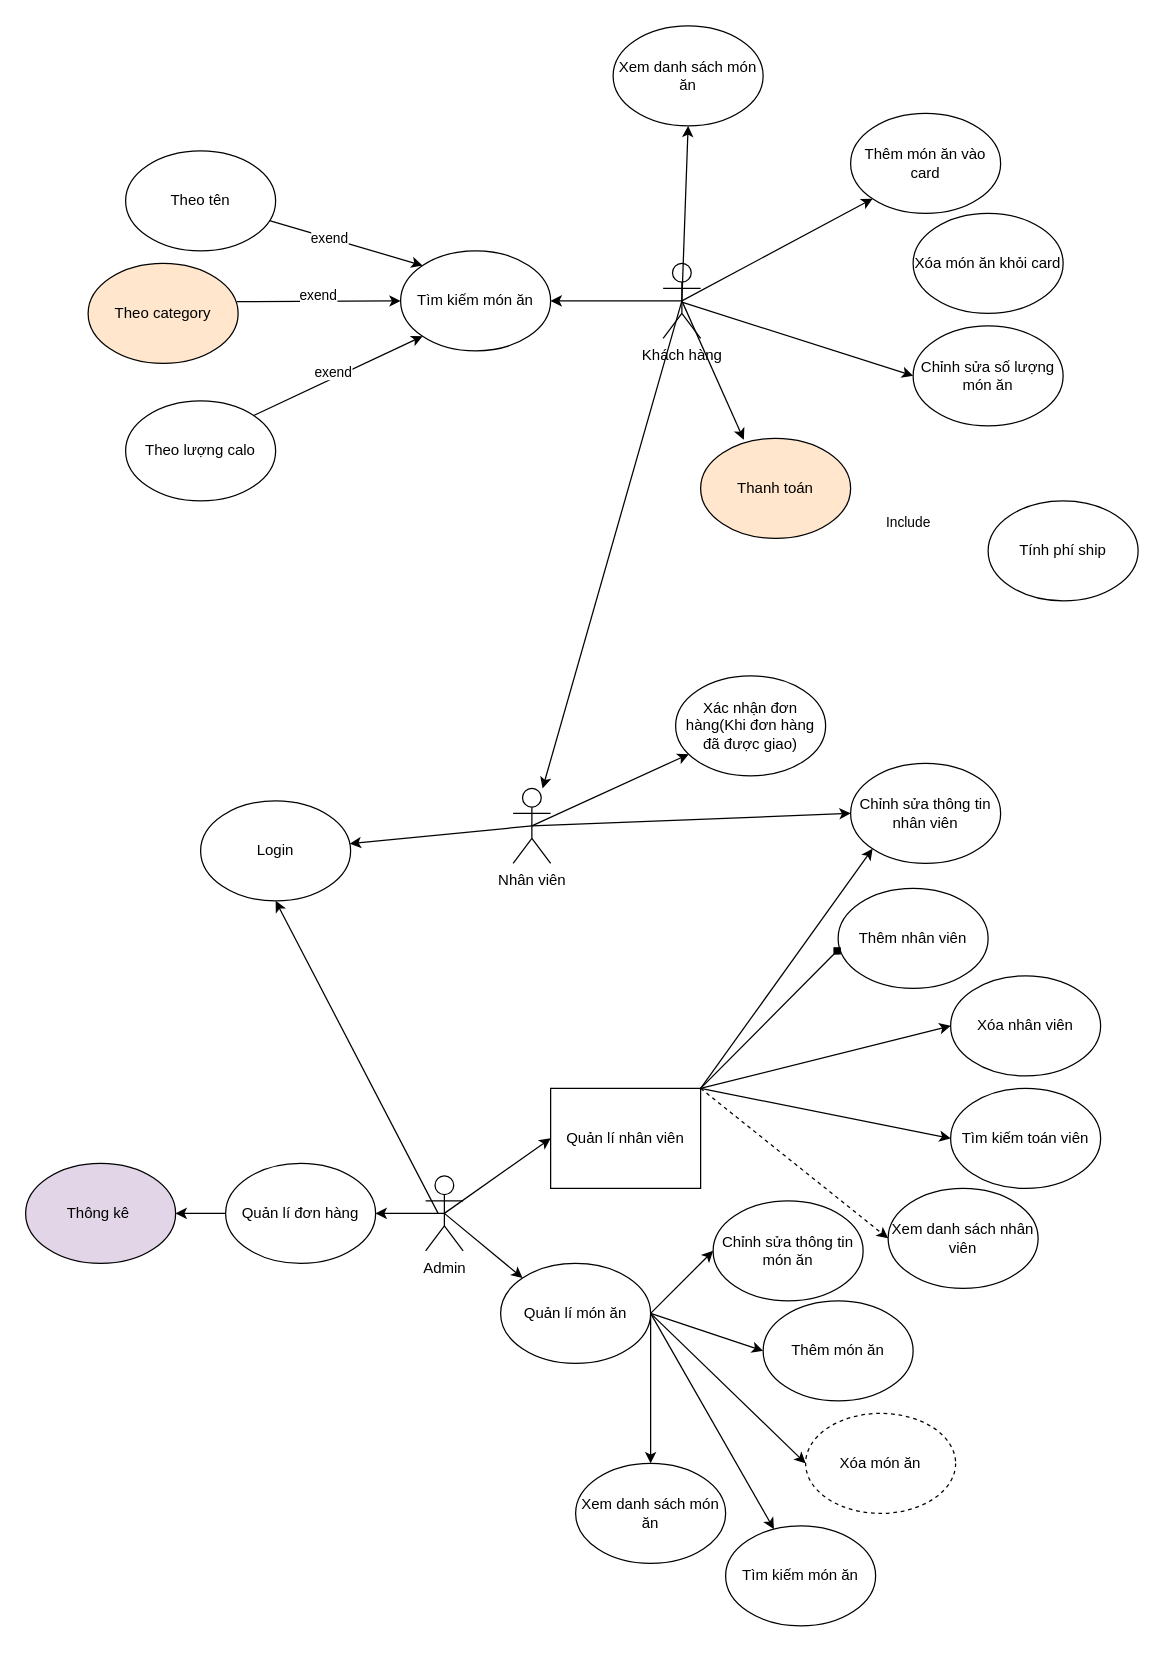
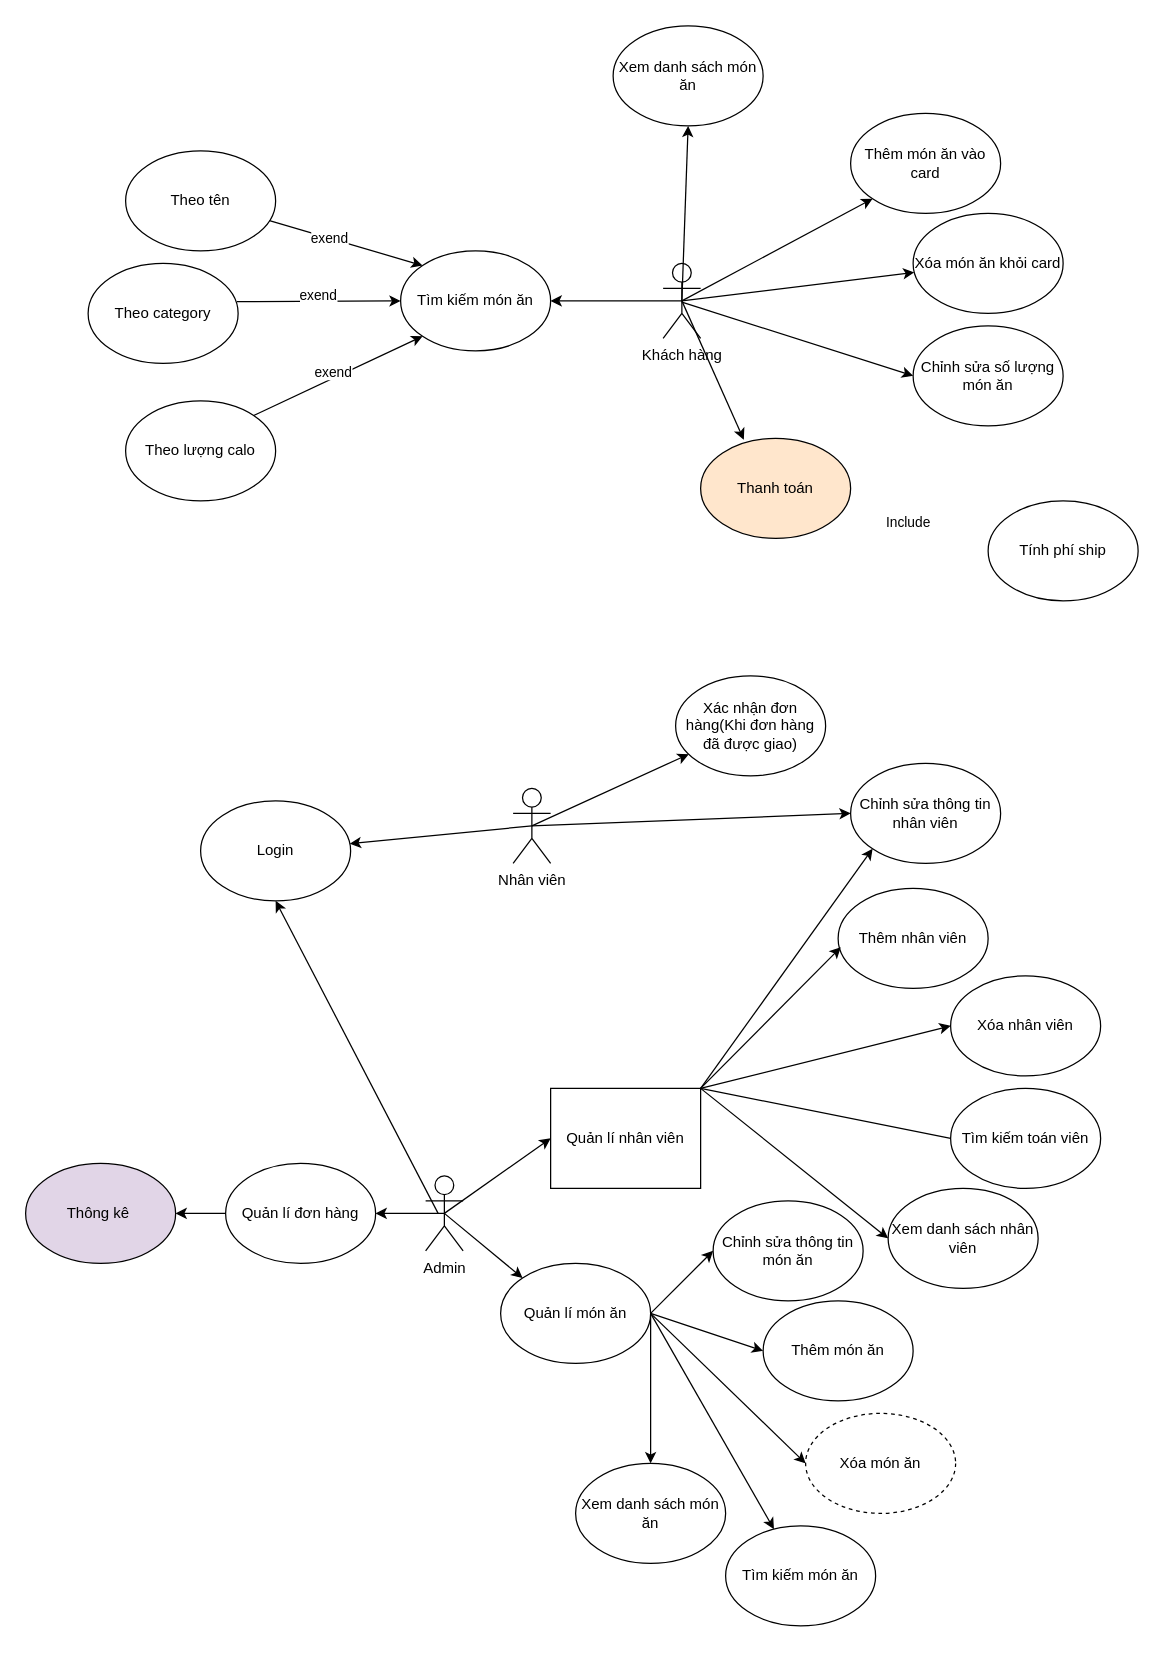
(163, 313) -> (163, 313)
(610, 553) -> (796, 287)
(833, 954) -> (834, 954)
(941, 1136) -> (944, 1137)
(793, 1162) -> (793, 1162)
